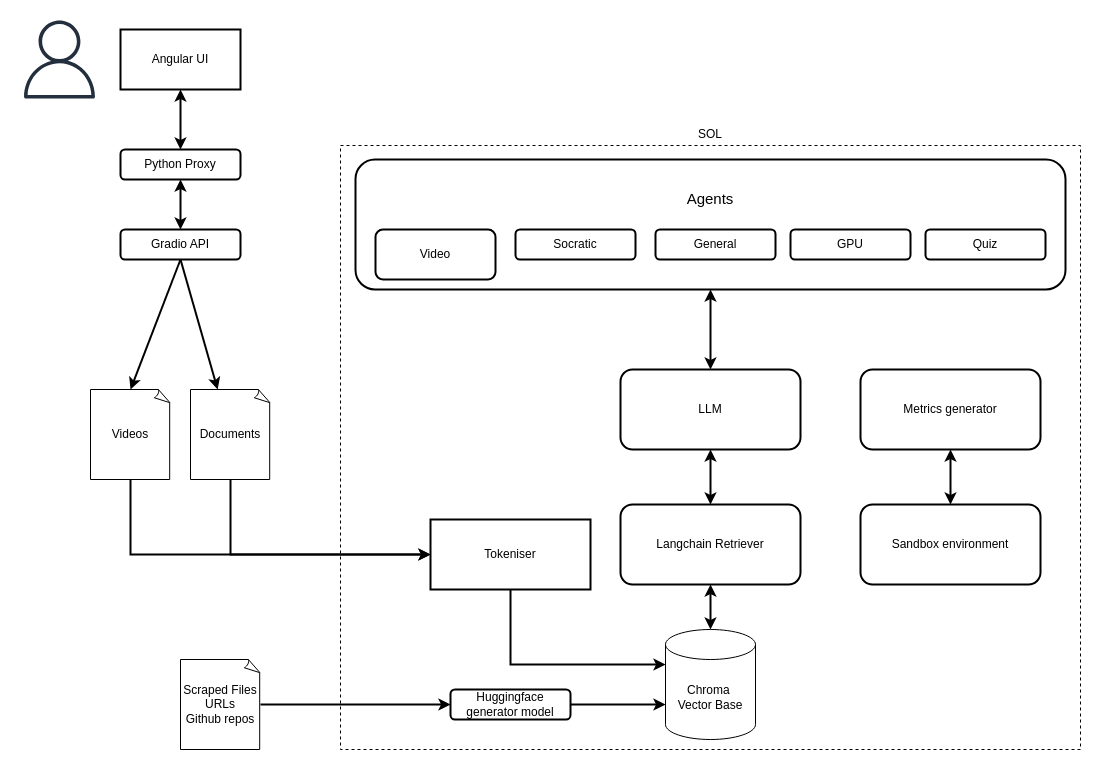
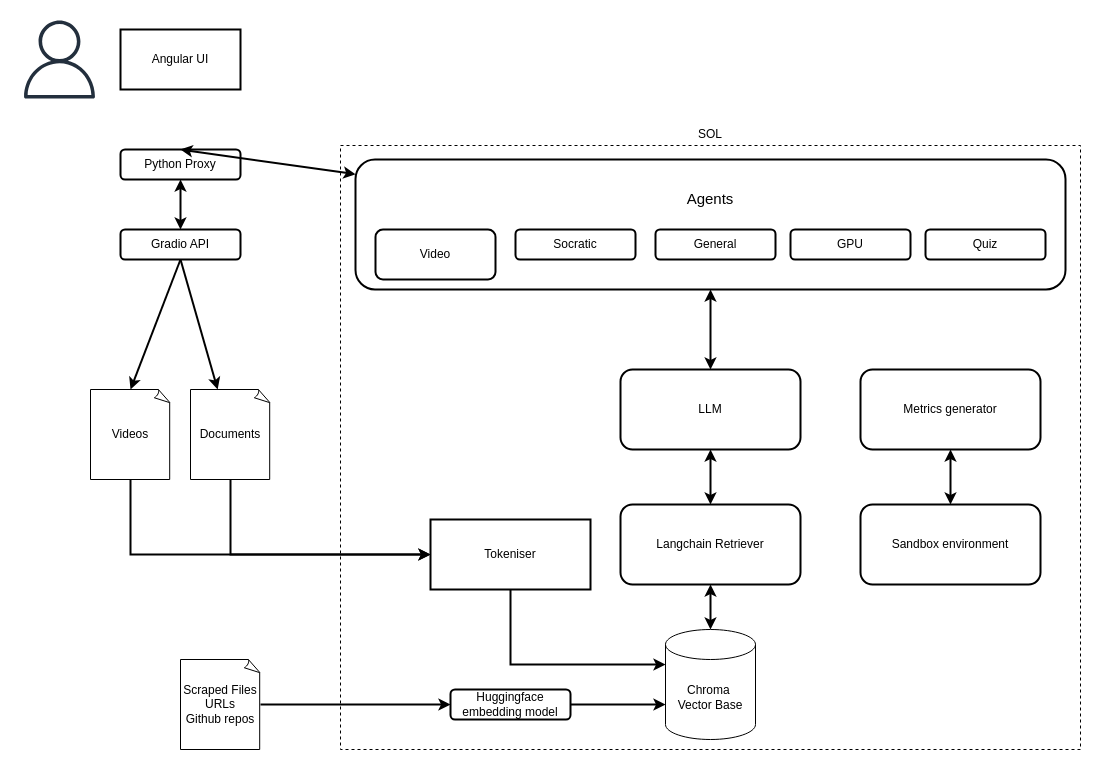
(181, 120) -> (268, 162)
(511, 705) -> (511, 705)
